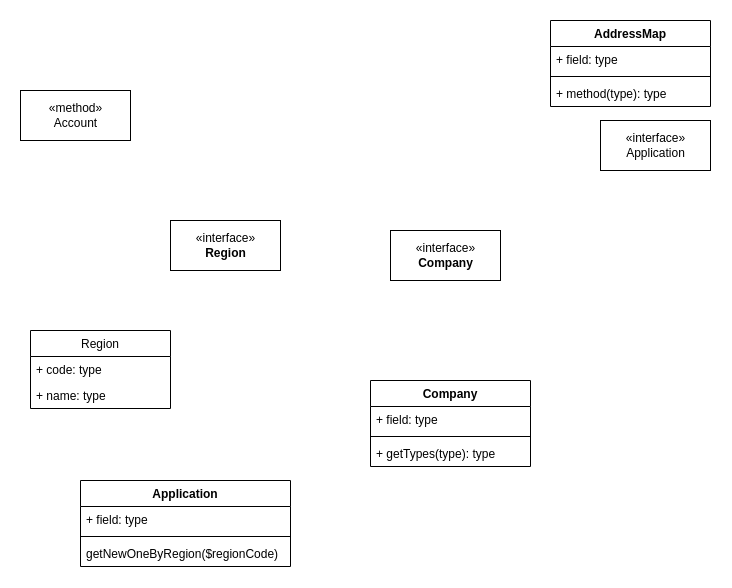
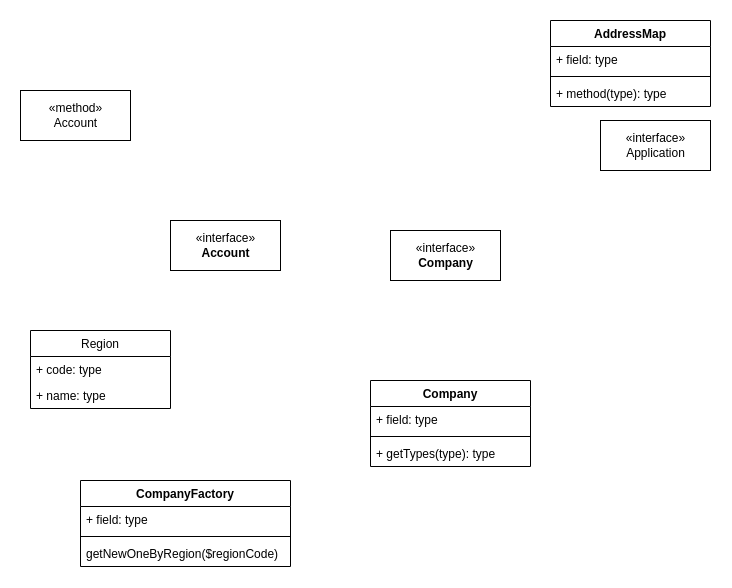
(226, 246) -> (226, 246)
(185, 494) -> (185, 494)
